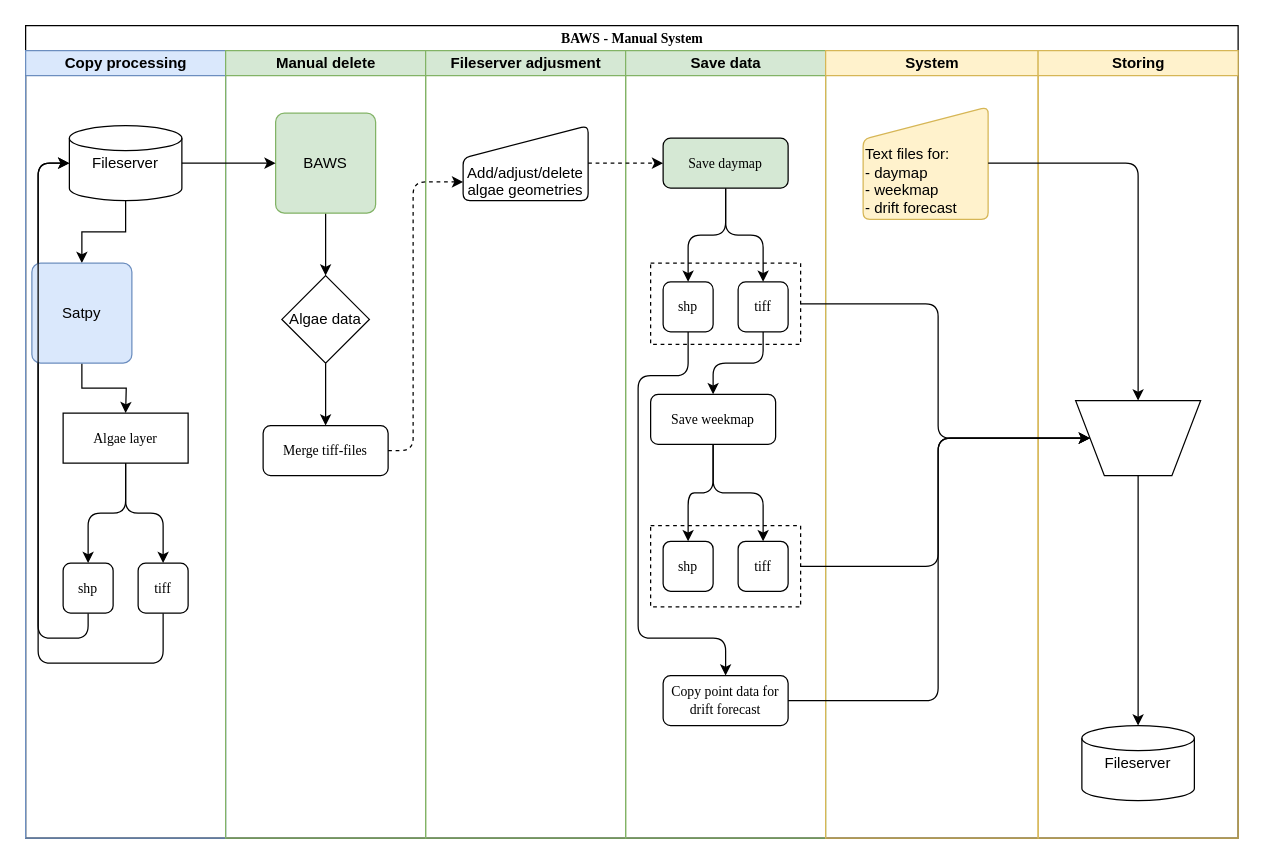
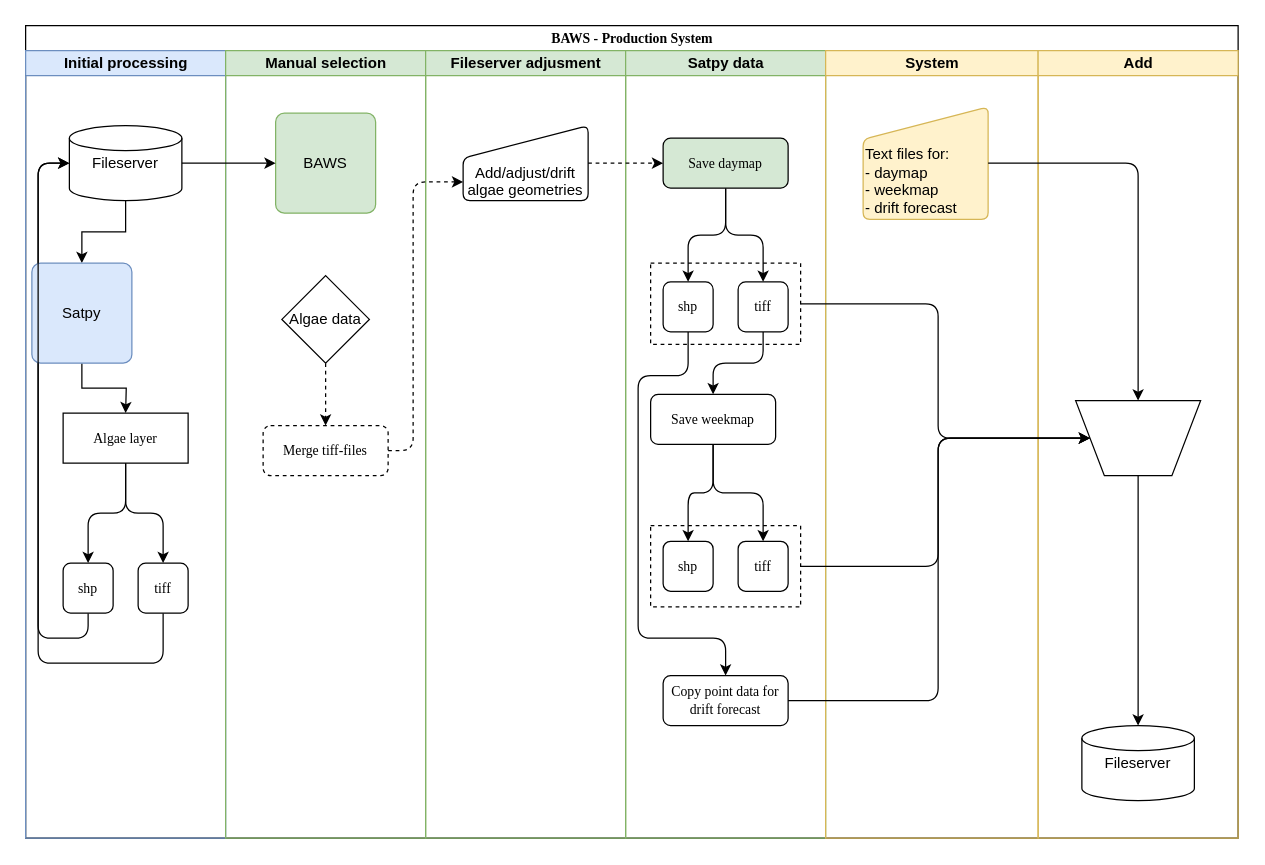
(633, 38) -> (633, 38)
(126, 63) -> (126, 63)
(326, 63) -> (326, 63)
(726, 63) -> (726, 63)
(1139, 63) -> (1139, 63)
(526, 163) -> (526, 163)
(326, 240) -> none
(326, 390) -> (326, 390)
(326, 451) -> (326, 451)
